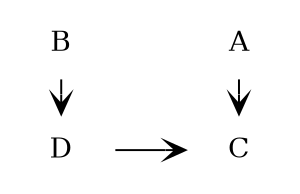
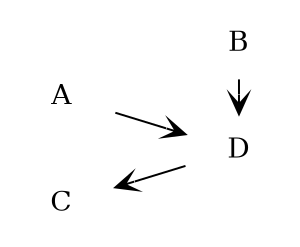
(239, 87) -> (141, 121)
